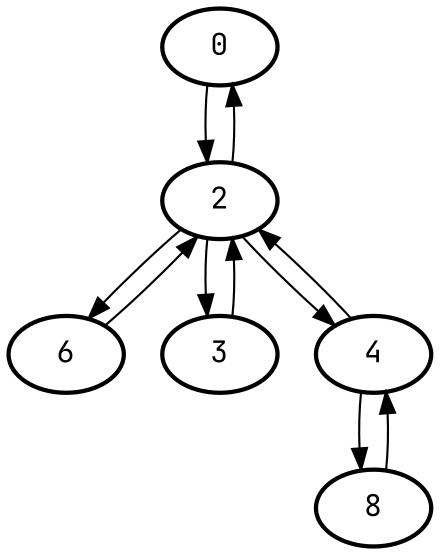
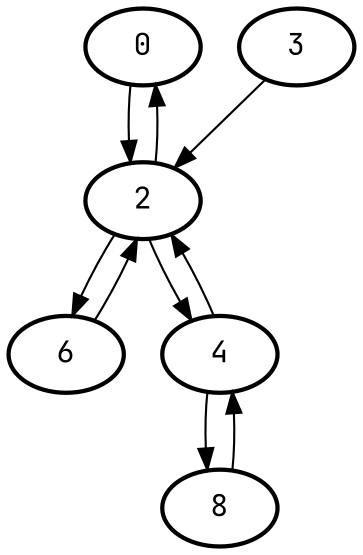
(206, 266) -> none
